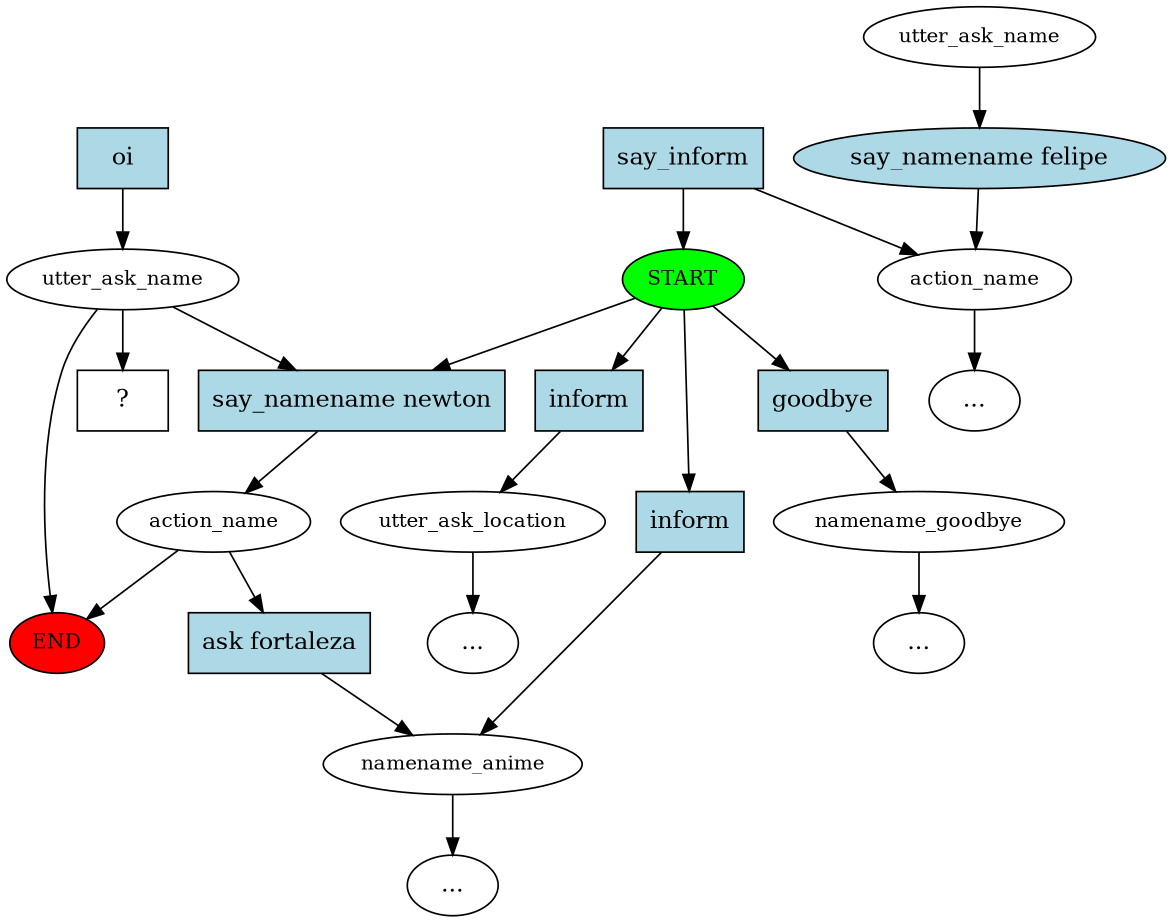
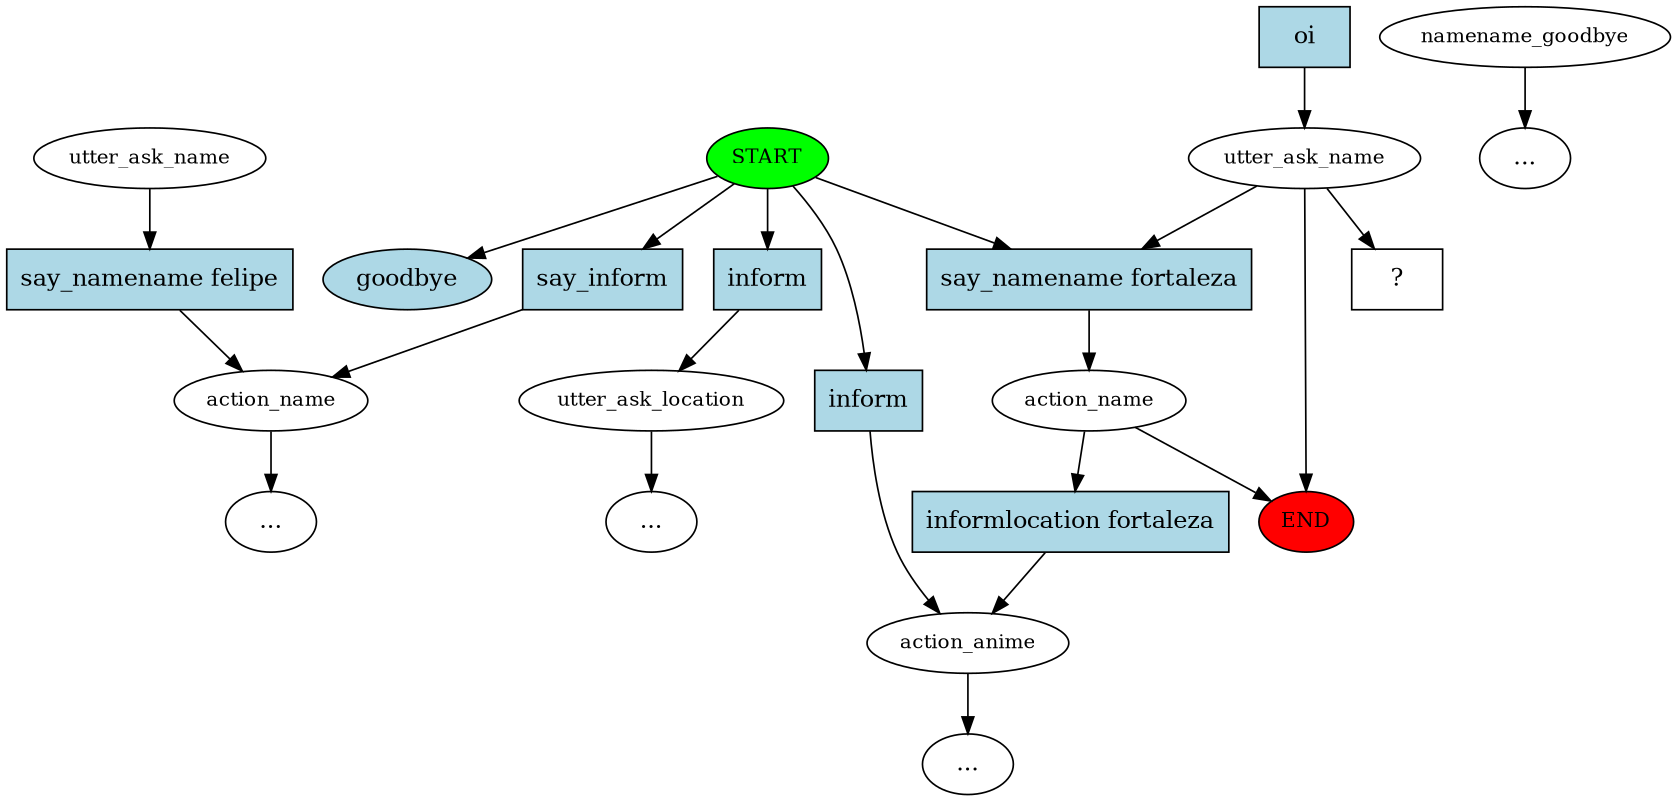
(980, 158) -> (150, 279)
(683, 211) -> (695, 211)
(352, 401) -> (1089, 279)
(823, 401) -> (407, 279)
(866, 455) -> none
(279, 643) -> (1071, 522)
(453, 764) -> (968, 643)
